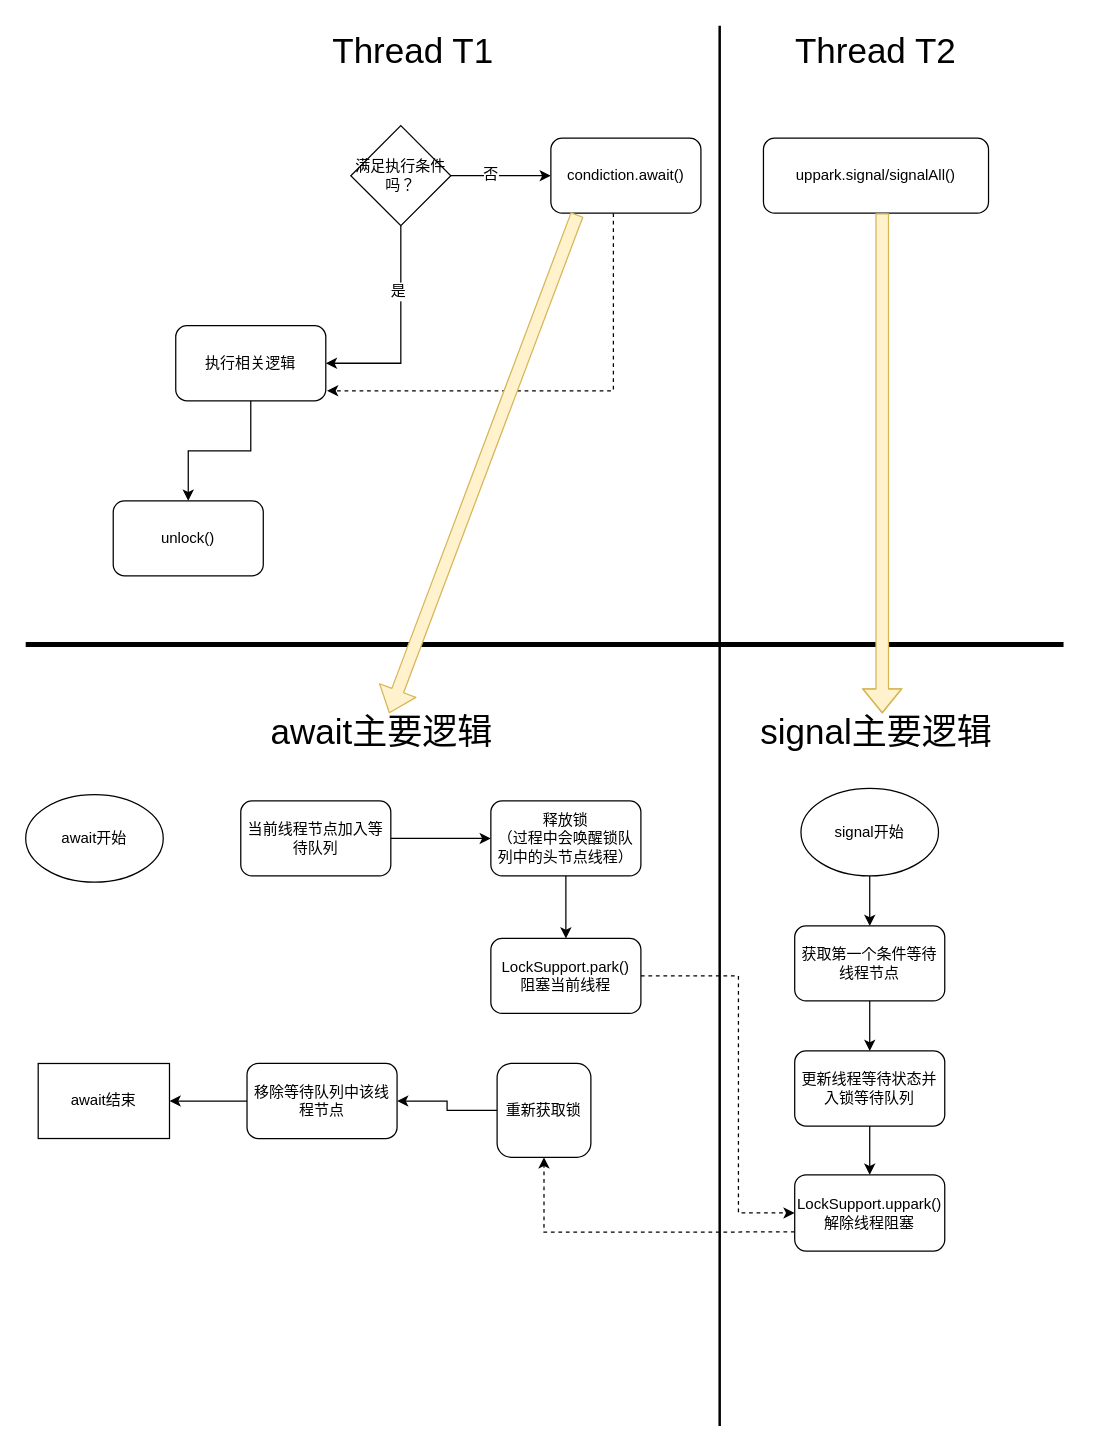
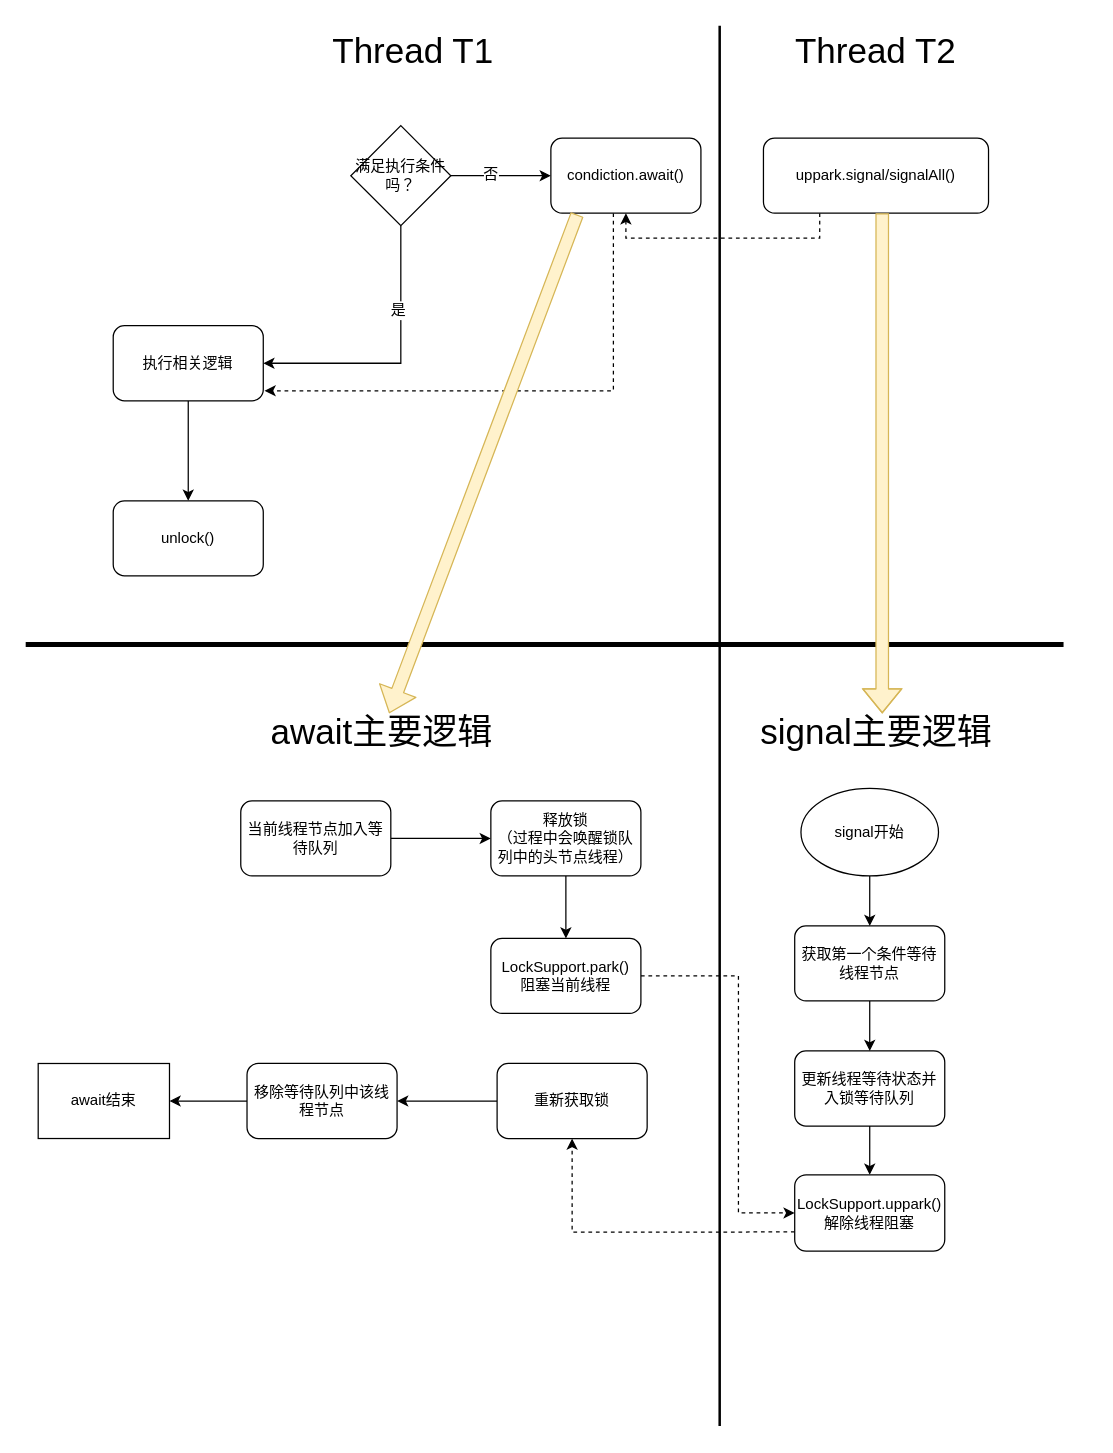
none -> (727, 238)
(251, 363) -> (188, 363)
(94, 838) -> none
(544, 1110) -> (572, 1101)
